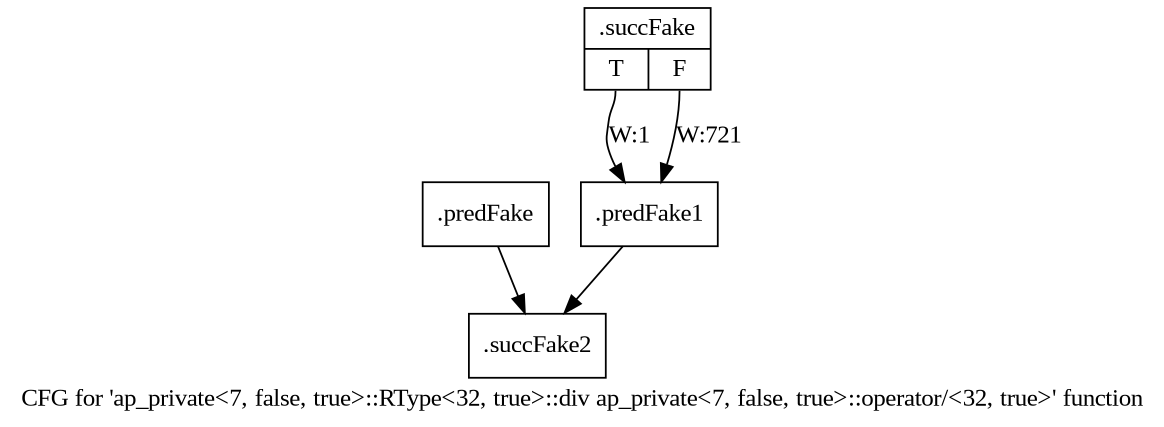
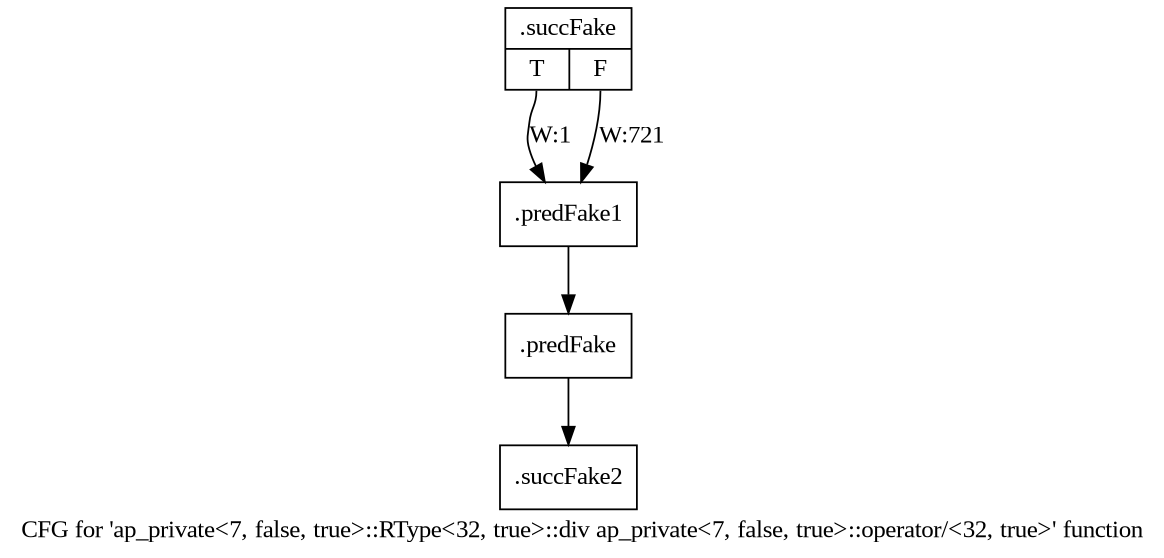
(600, 273) -> (568, 271)
